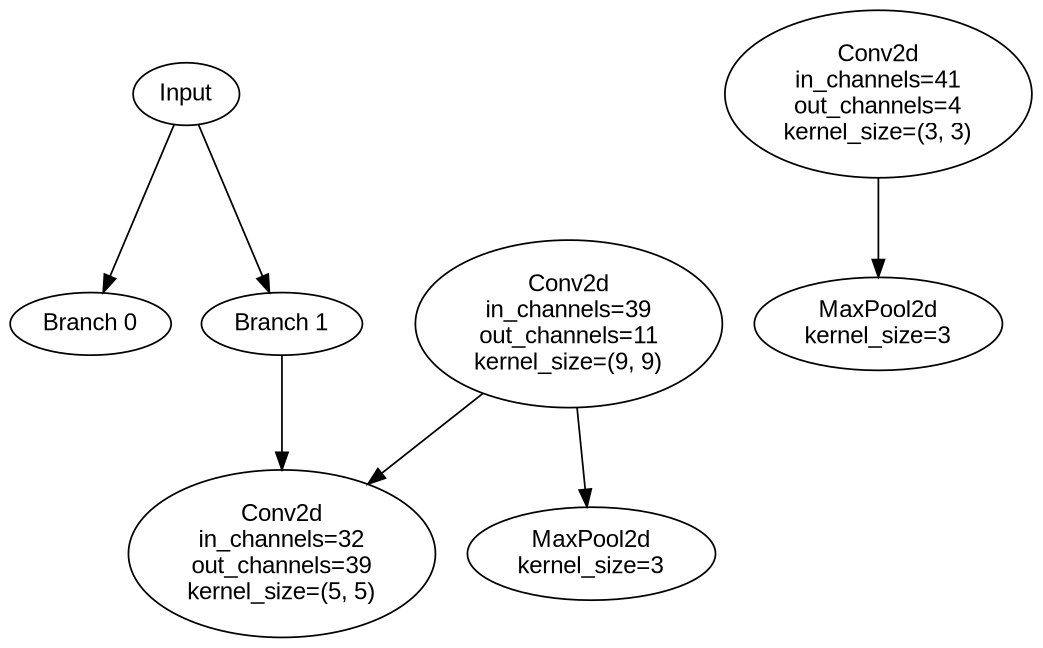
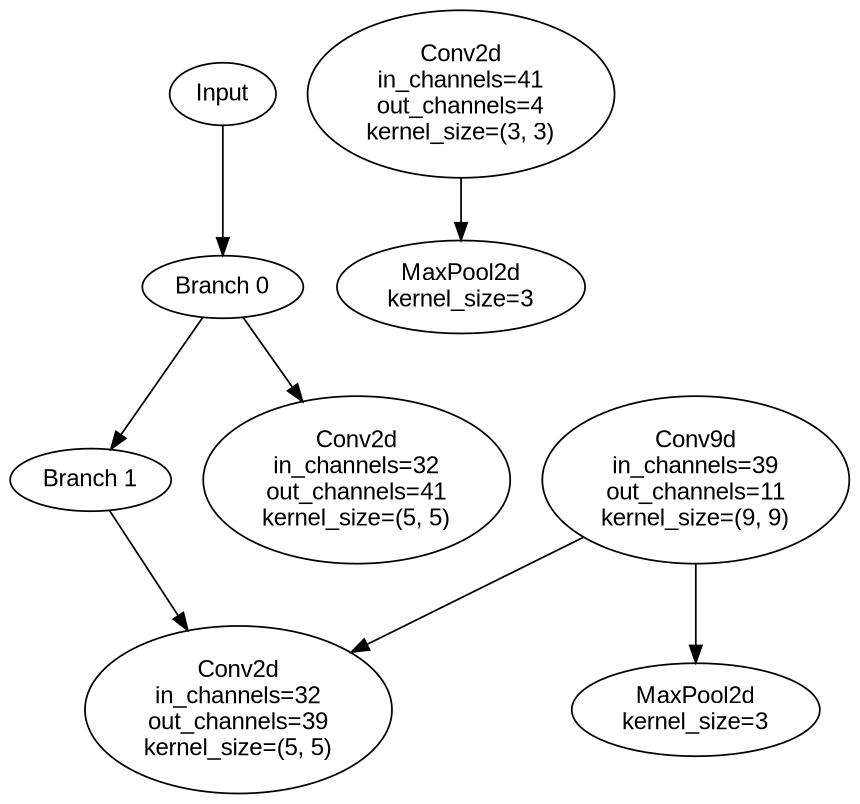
(231, 201) -> (162, 376)
(569, 324) -> (696, 480)
none -> (357, 480)
